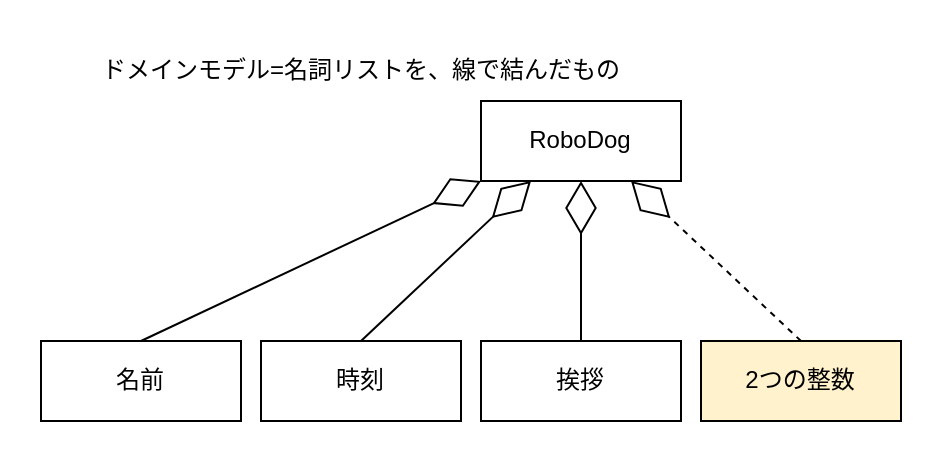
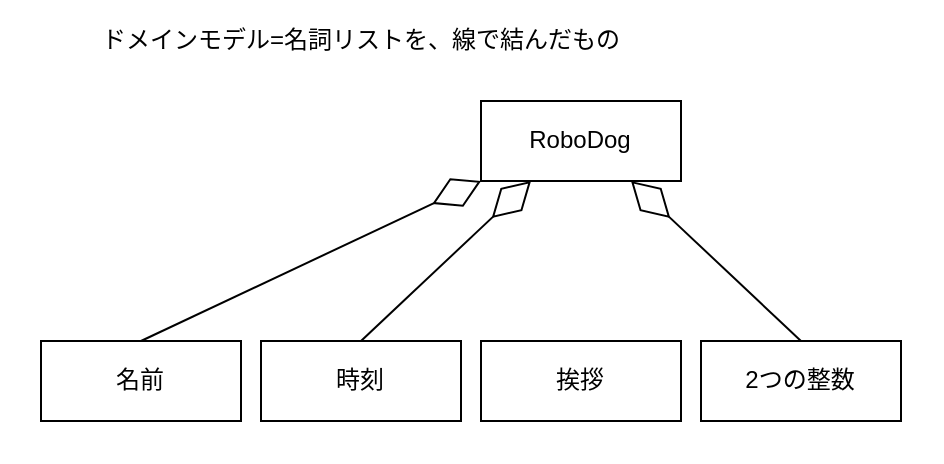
(361, 71) -> (361, 41)
(734, 278) -> (734, 278)
(581, 287) -> none
(801, 381) -> (801, 381)
